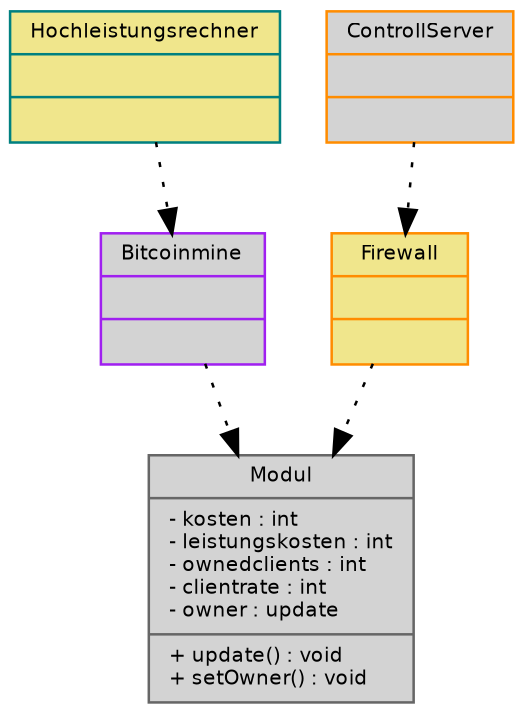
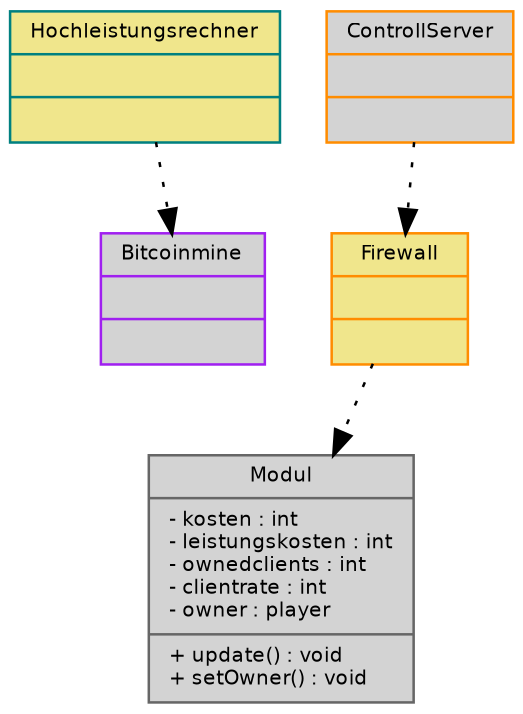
(217, 398) -> none
(255, 610) -> (250, 610)
